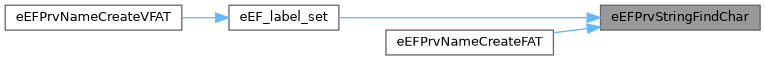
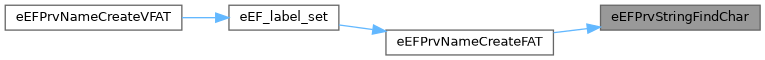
(463, 18) -> (356, 27)
